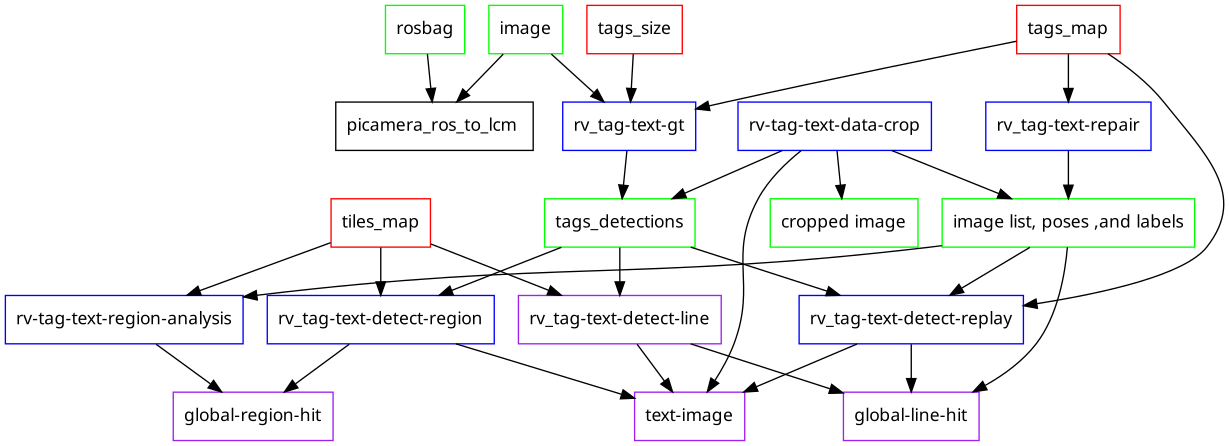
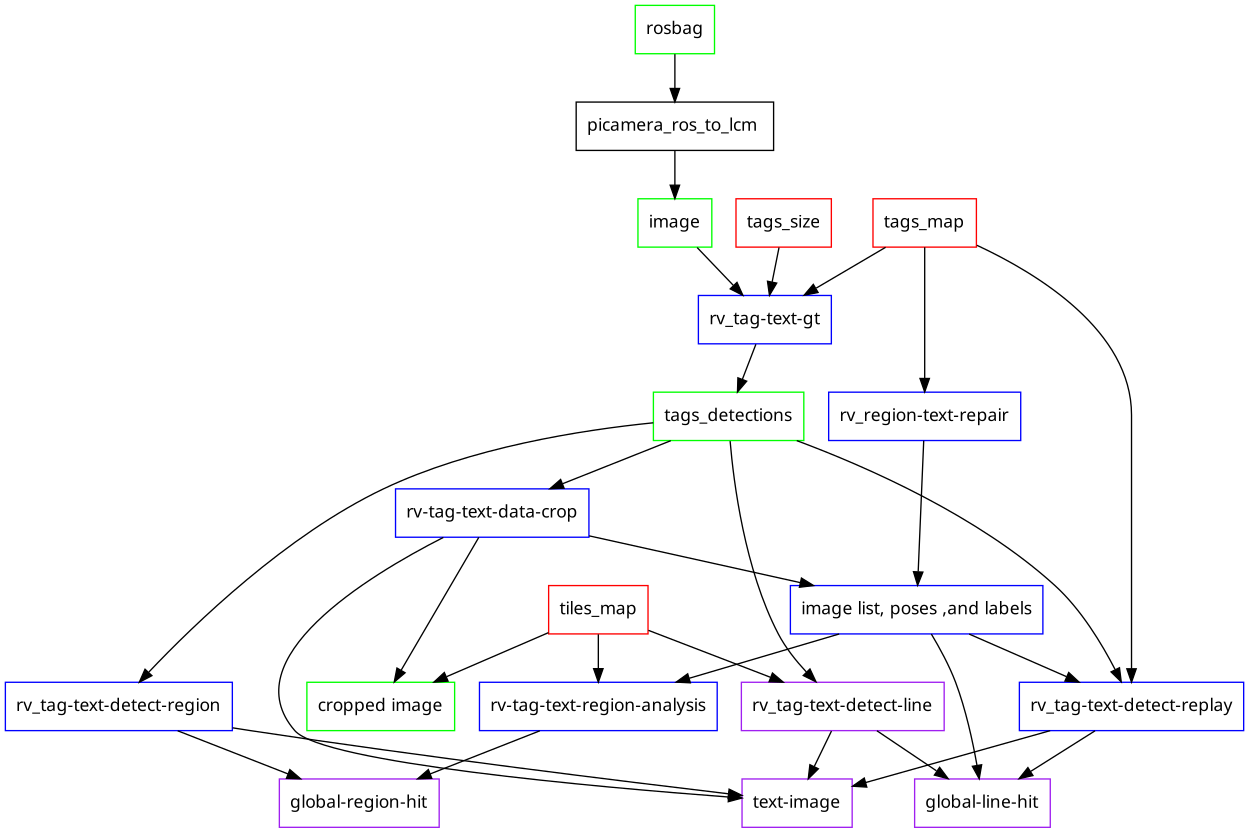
(485, 73) -> (675, 168)
(1068, 126) -> (925, 416)
(733, 172) -> (617, 462)
(1068, 223) -> (917, 610)
(381, 265) -> (497, 655)
